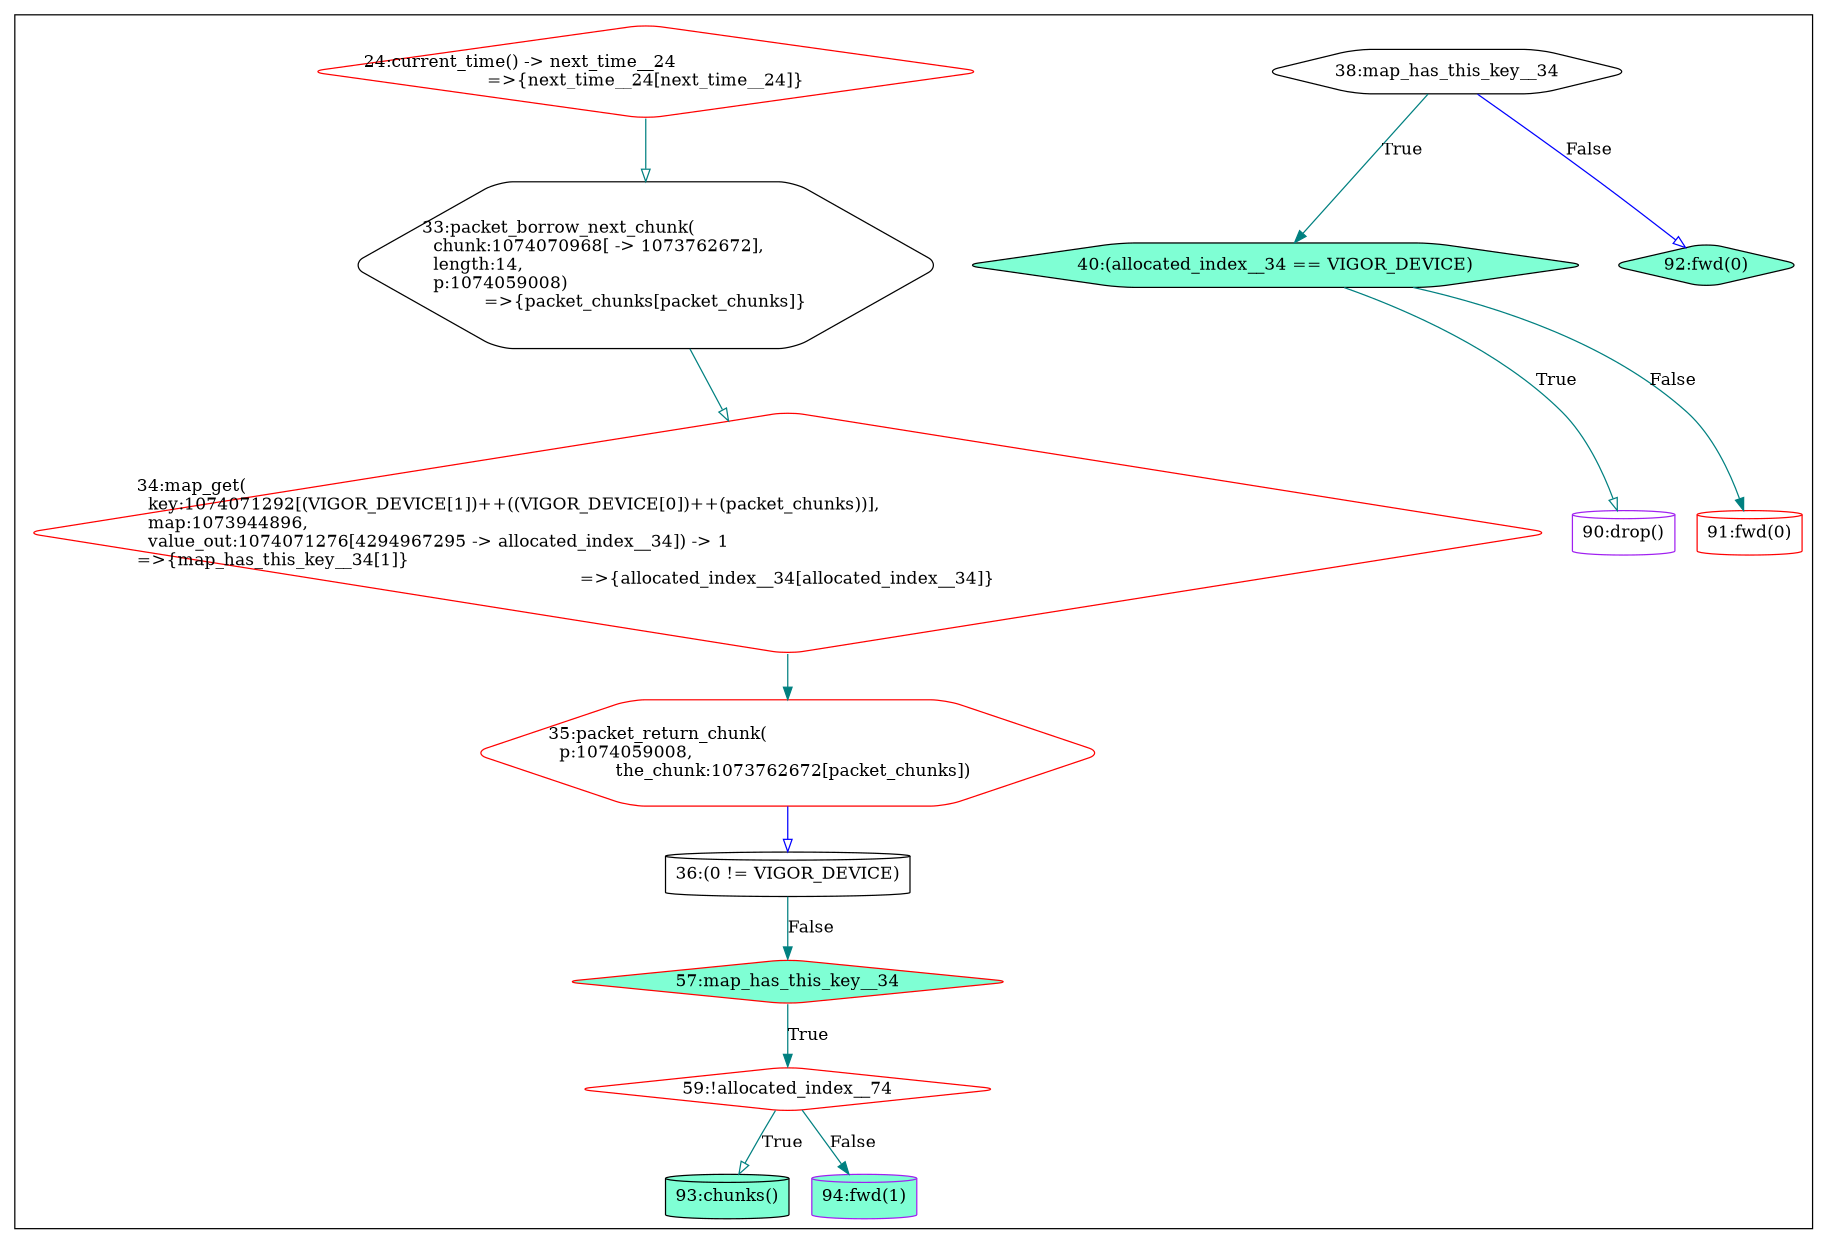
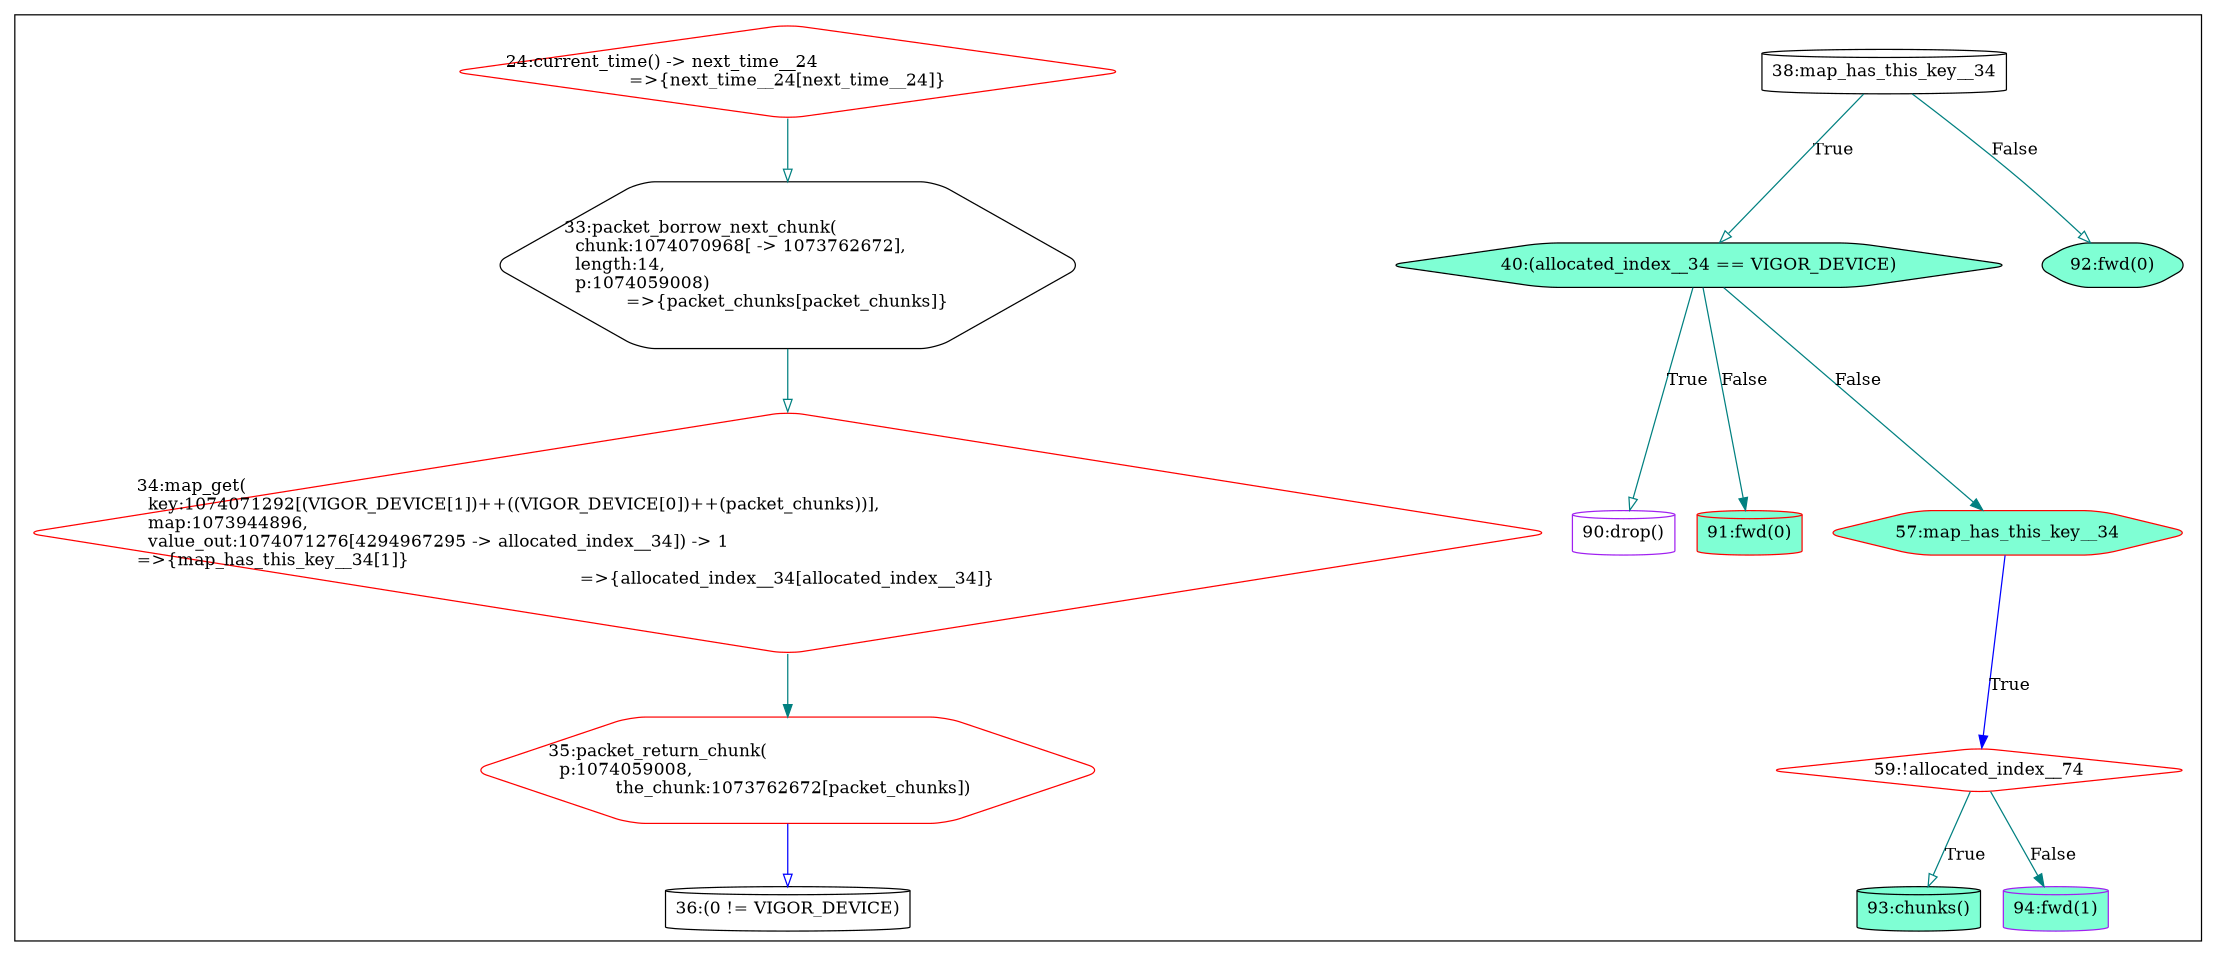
(1447, 72) -> (1884, 72)
(1365, 164) -> (1796, 164)
(1578, 166) -> (1999, 162)
(1706, 265) -> (2113, 265)
(1750, 533) -> (1750, 533)
(788, 922) -> (1849, 395)
(788, 982) -> (2008, 533)
(788, 1029) -> (1994, 645)
